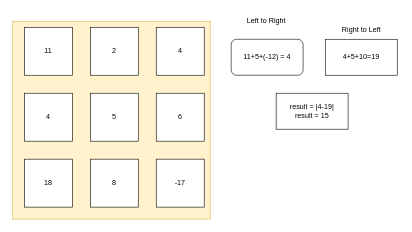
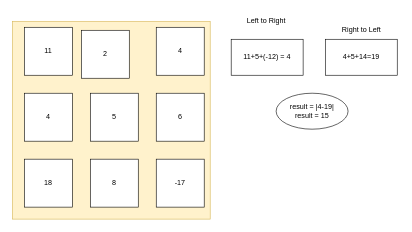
(114, 51) -> (105, 54)
(267, 57) -> (267, 57)
(362, 57) -> (362, 57)
(312, 111) -> (312, 111)
